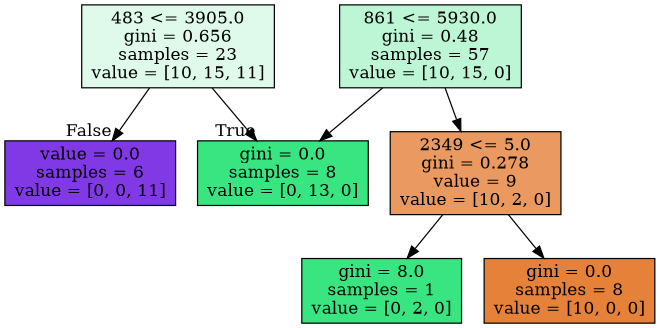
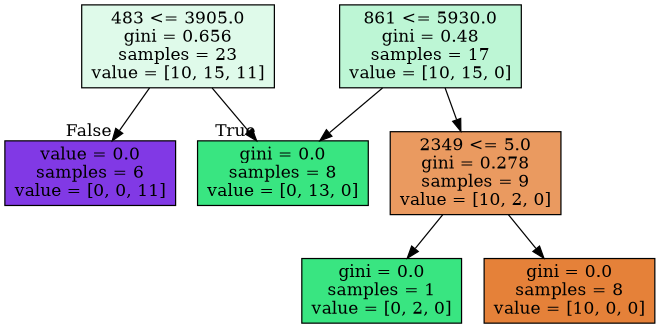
(430, 46) -> (430, 46)
(476, 173) -> (476, 173)
(382, 291) -> (382, 291)
